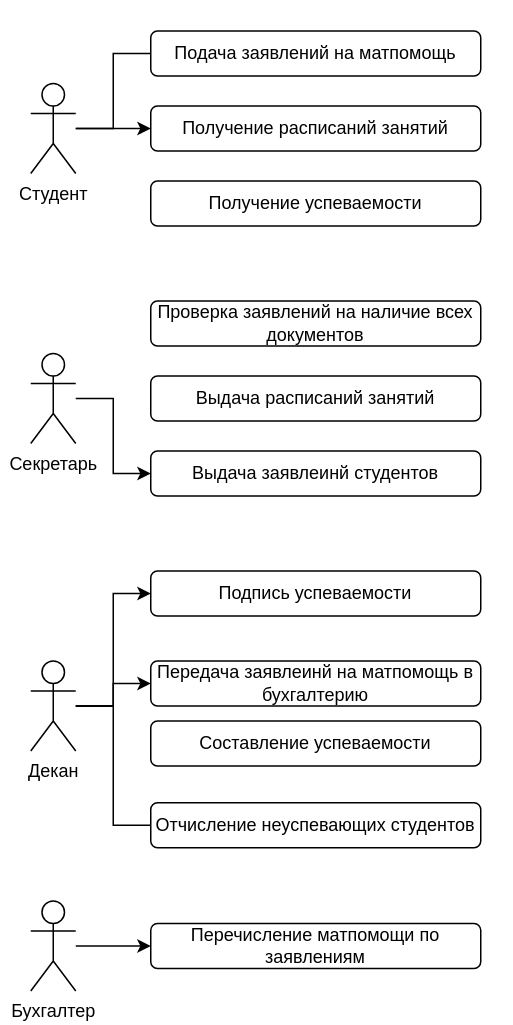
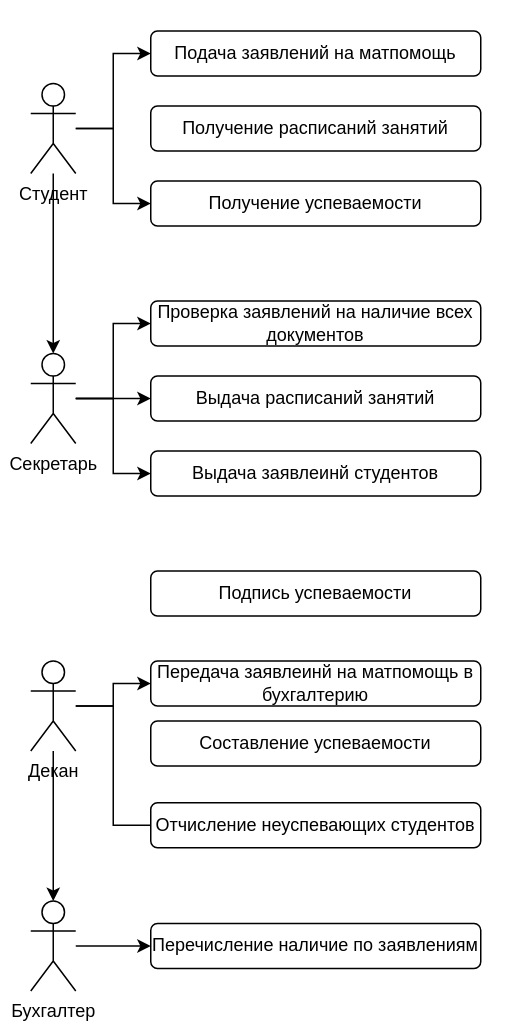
(143, 53) -> (139, 53)
(128, 128) -> (53, 258)
none -> (113, 180)
none -> (113, 346)
none -> (128, 398)
(113, 623) -> (53, 821)
(316, 946) -> (316, 946)
